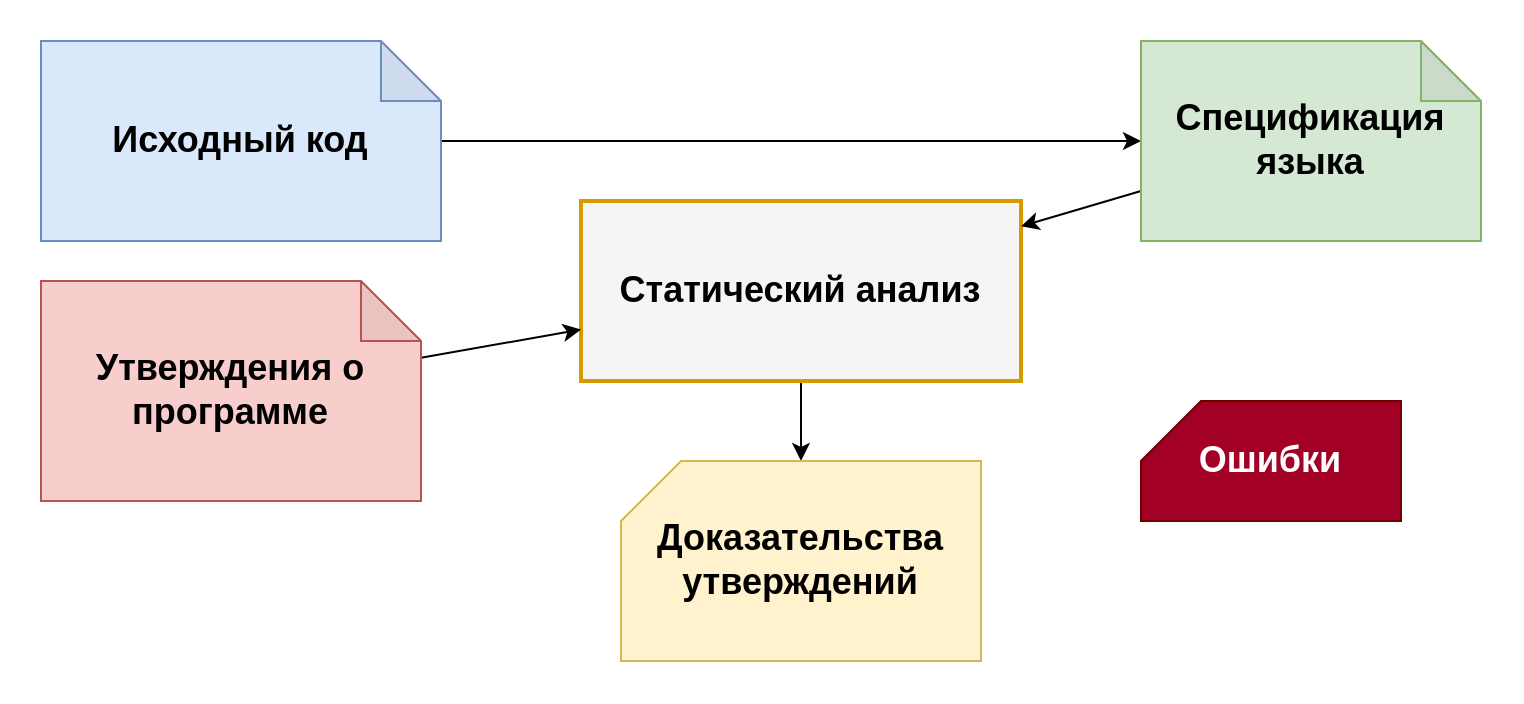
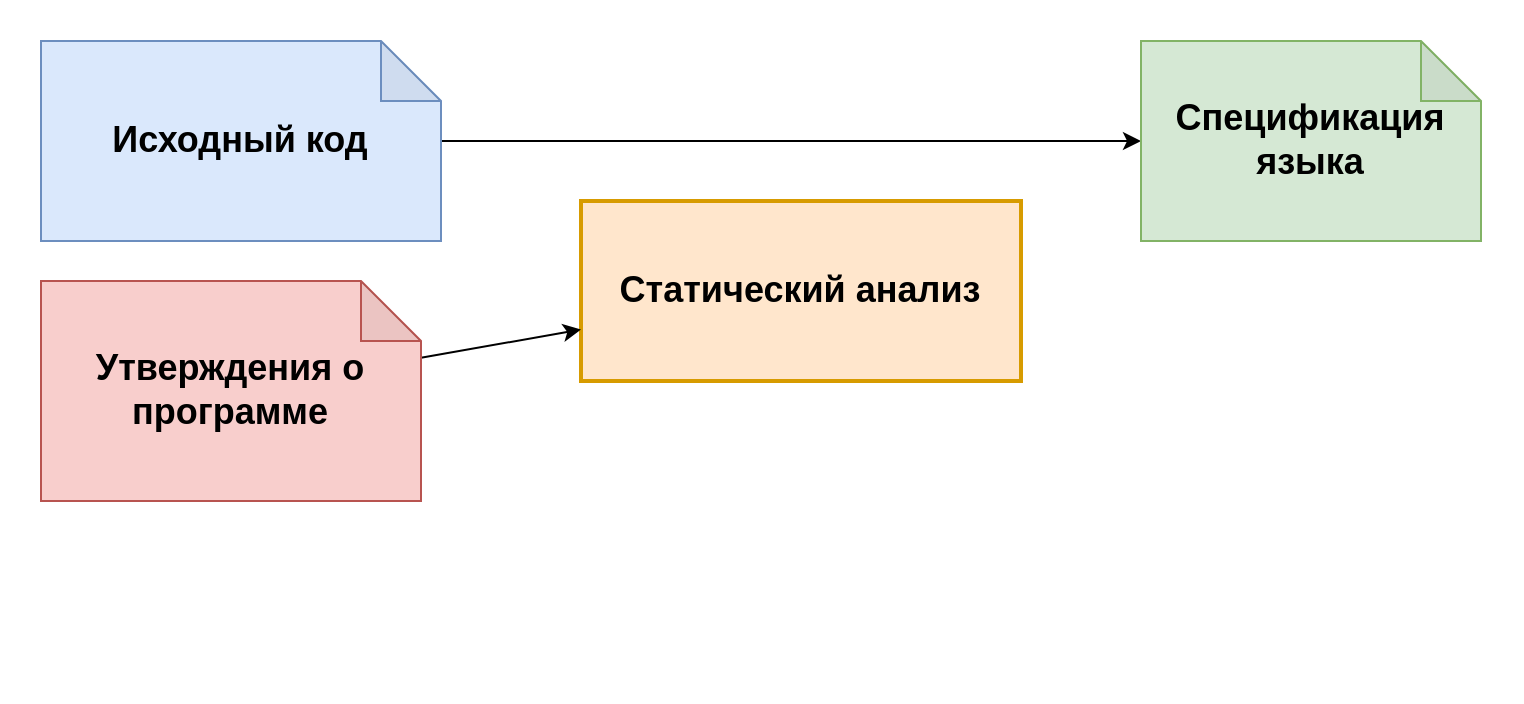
(1087, 207) -> none
(801, 291) -> (801, 291)
(801, 414) -> none
(1271, 461) -> none
(801, 561) -> none
